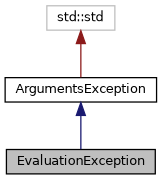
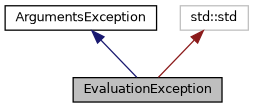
(81, 61) -> (176, 59)
